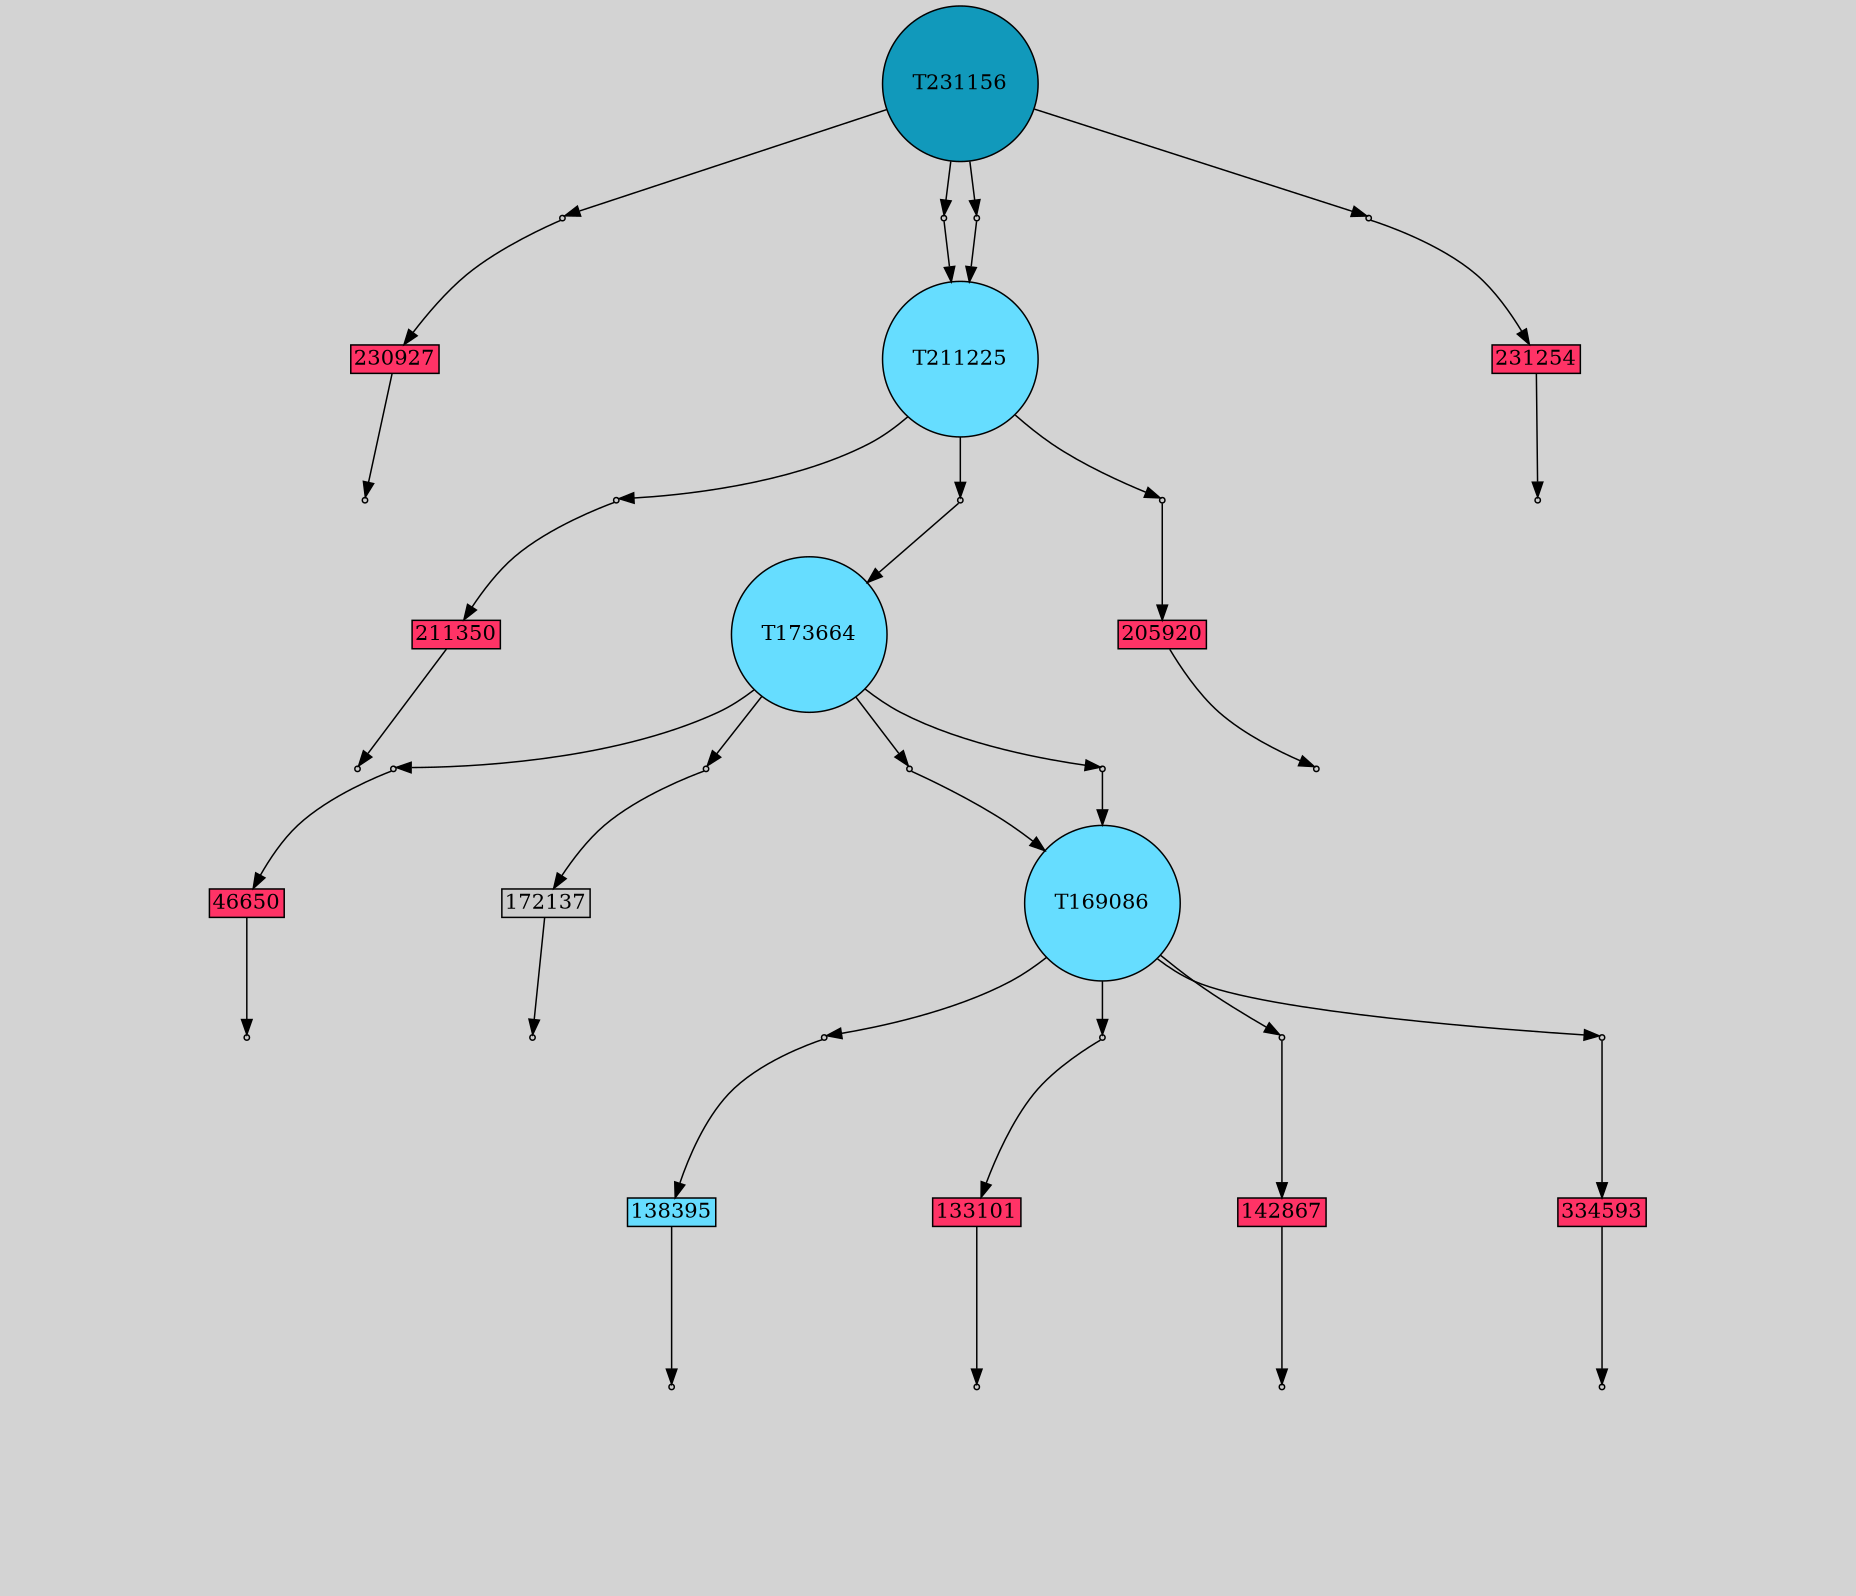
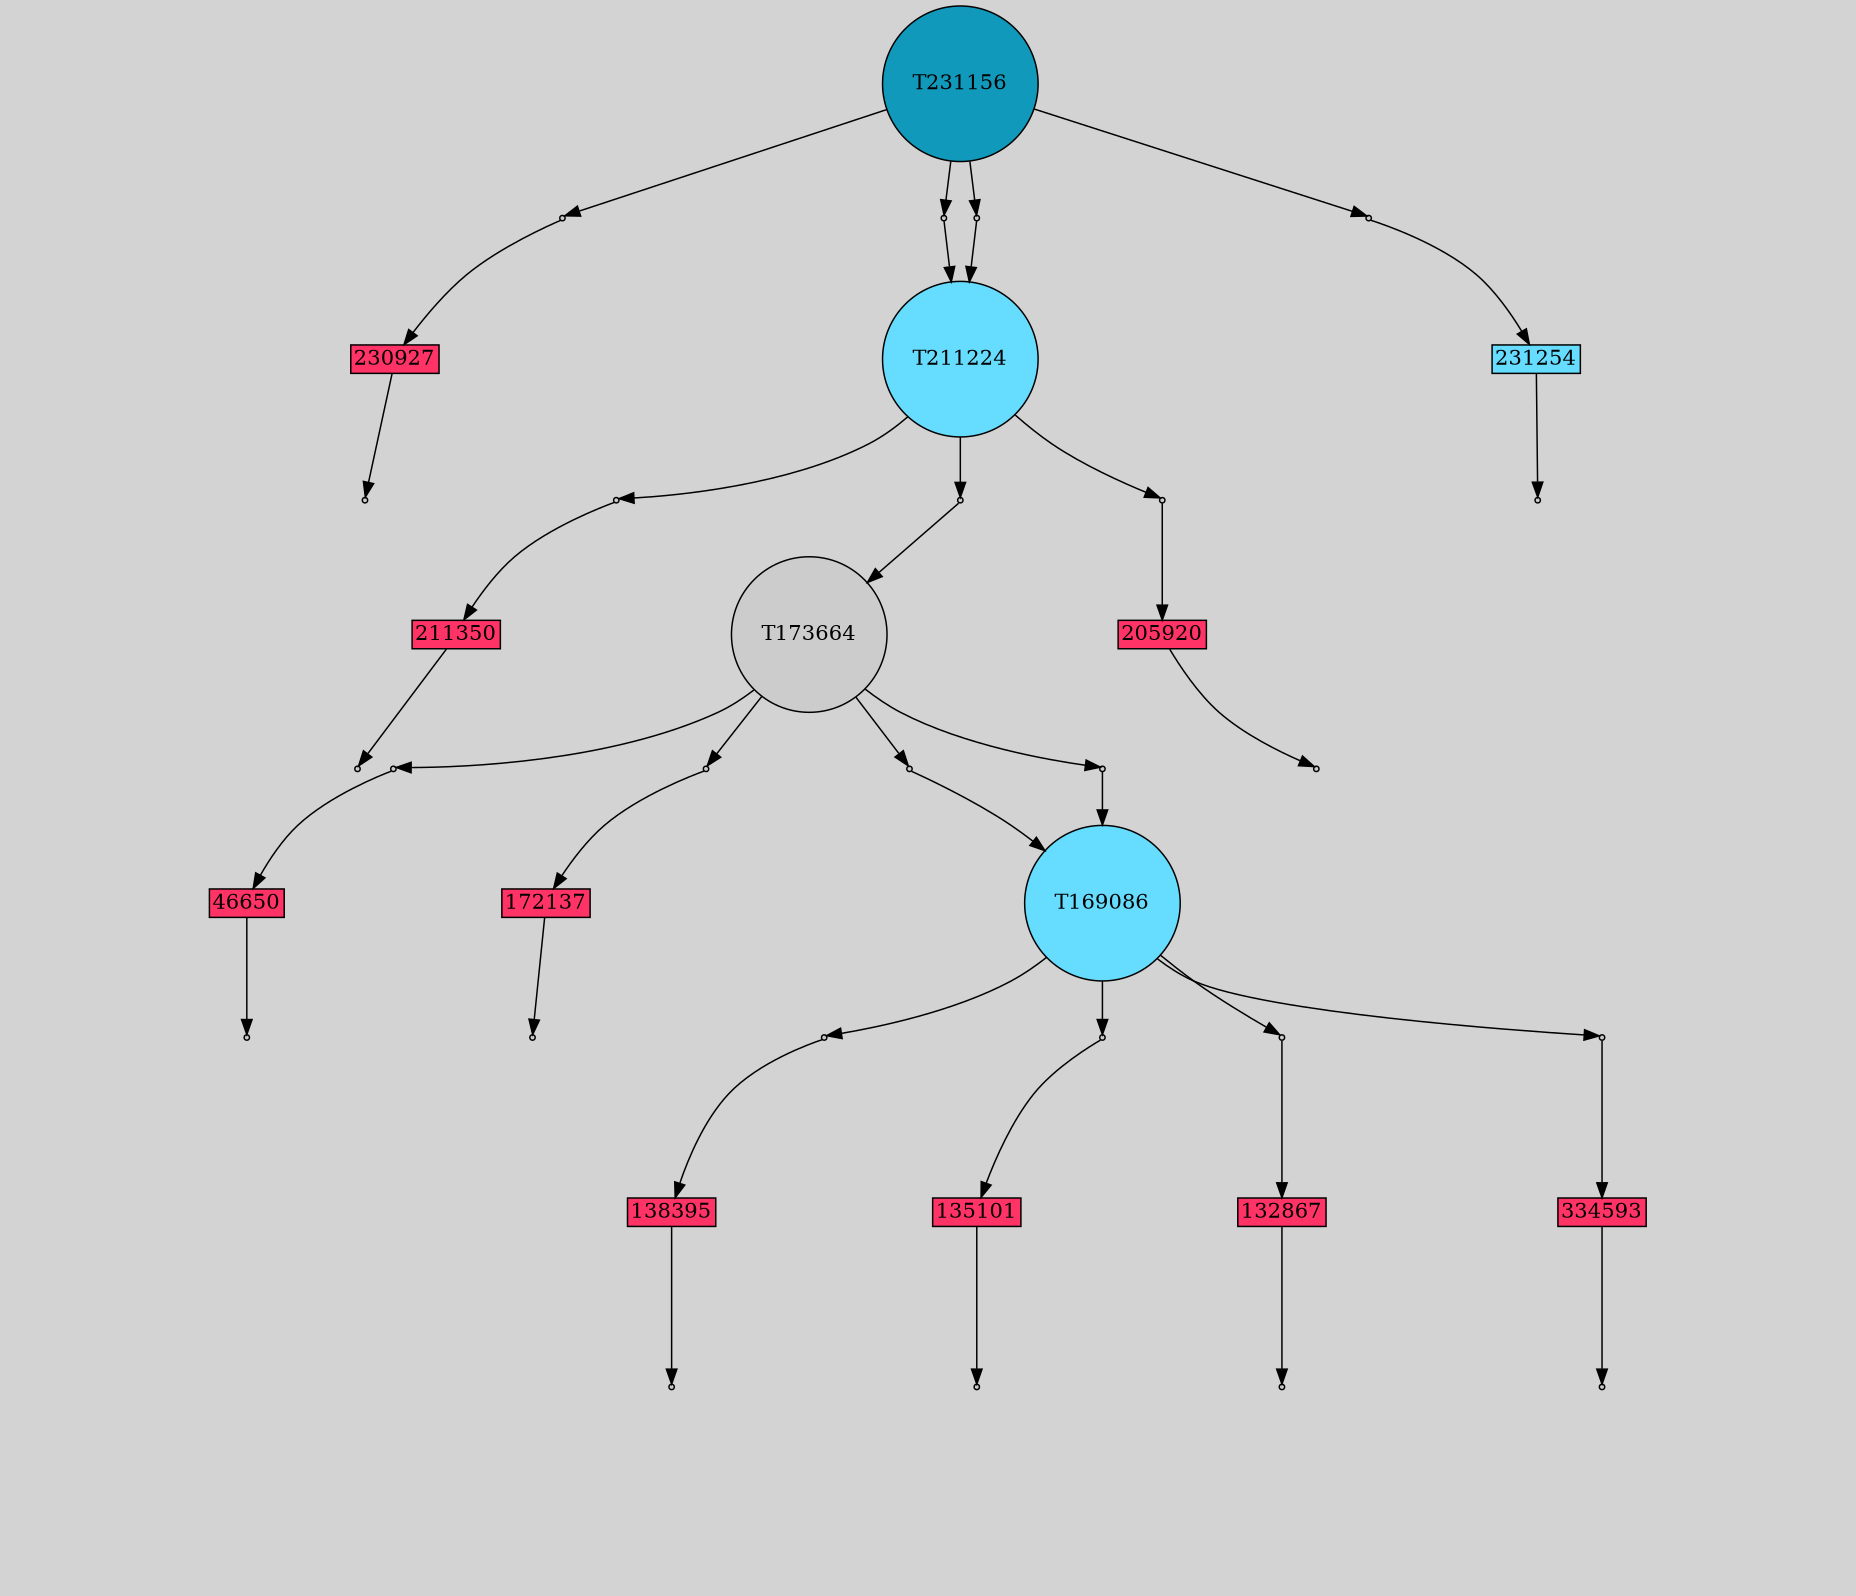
(960, 359) -> (960, 359)
(1536, 359) -> (1536, 359)
(809, 635) -> (809, 635)
(546, 903) -> (546, 903)
(672, 1212) -> (672, 1212)
(977, 1212) -> (977, 1212)
(1282, 1212) -> (1282, 1212)
